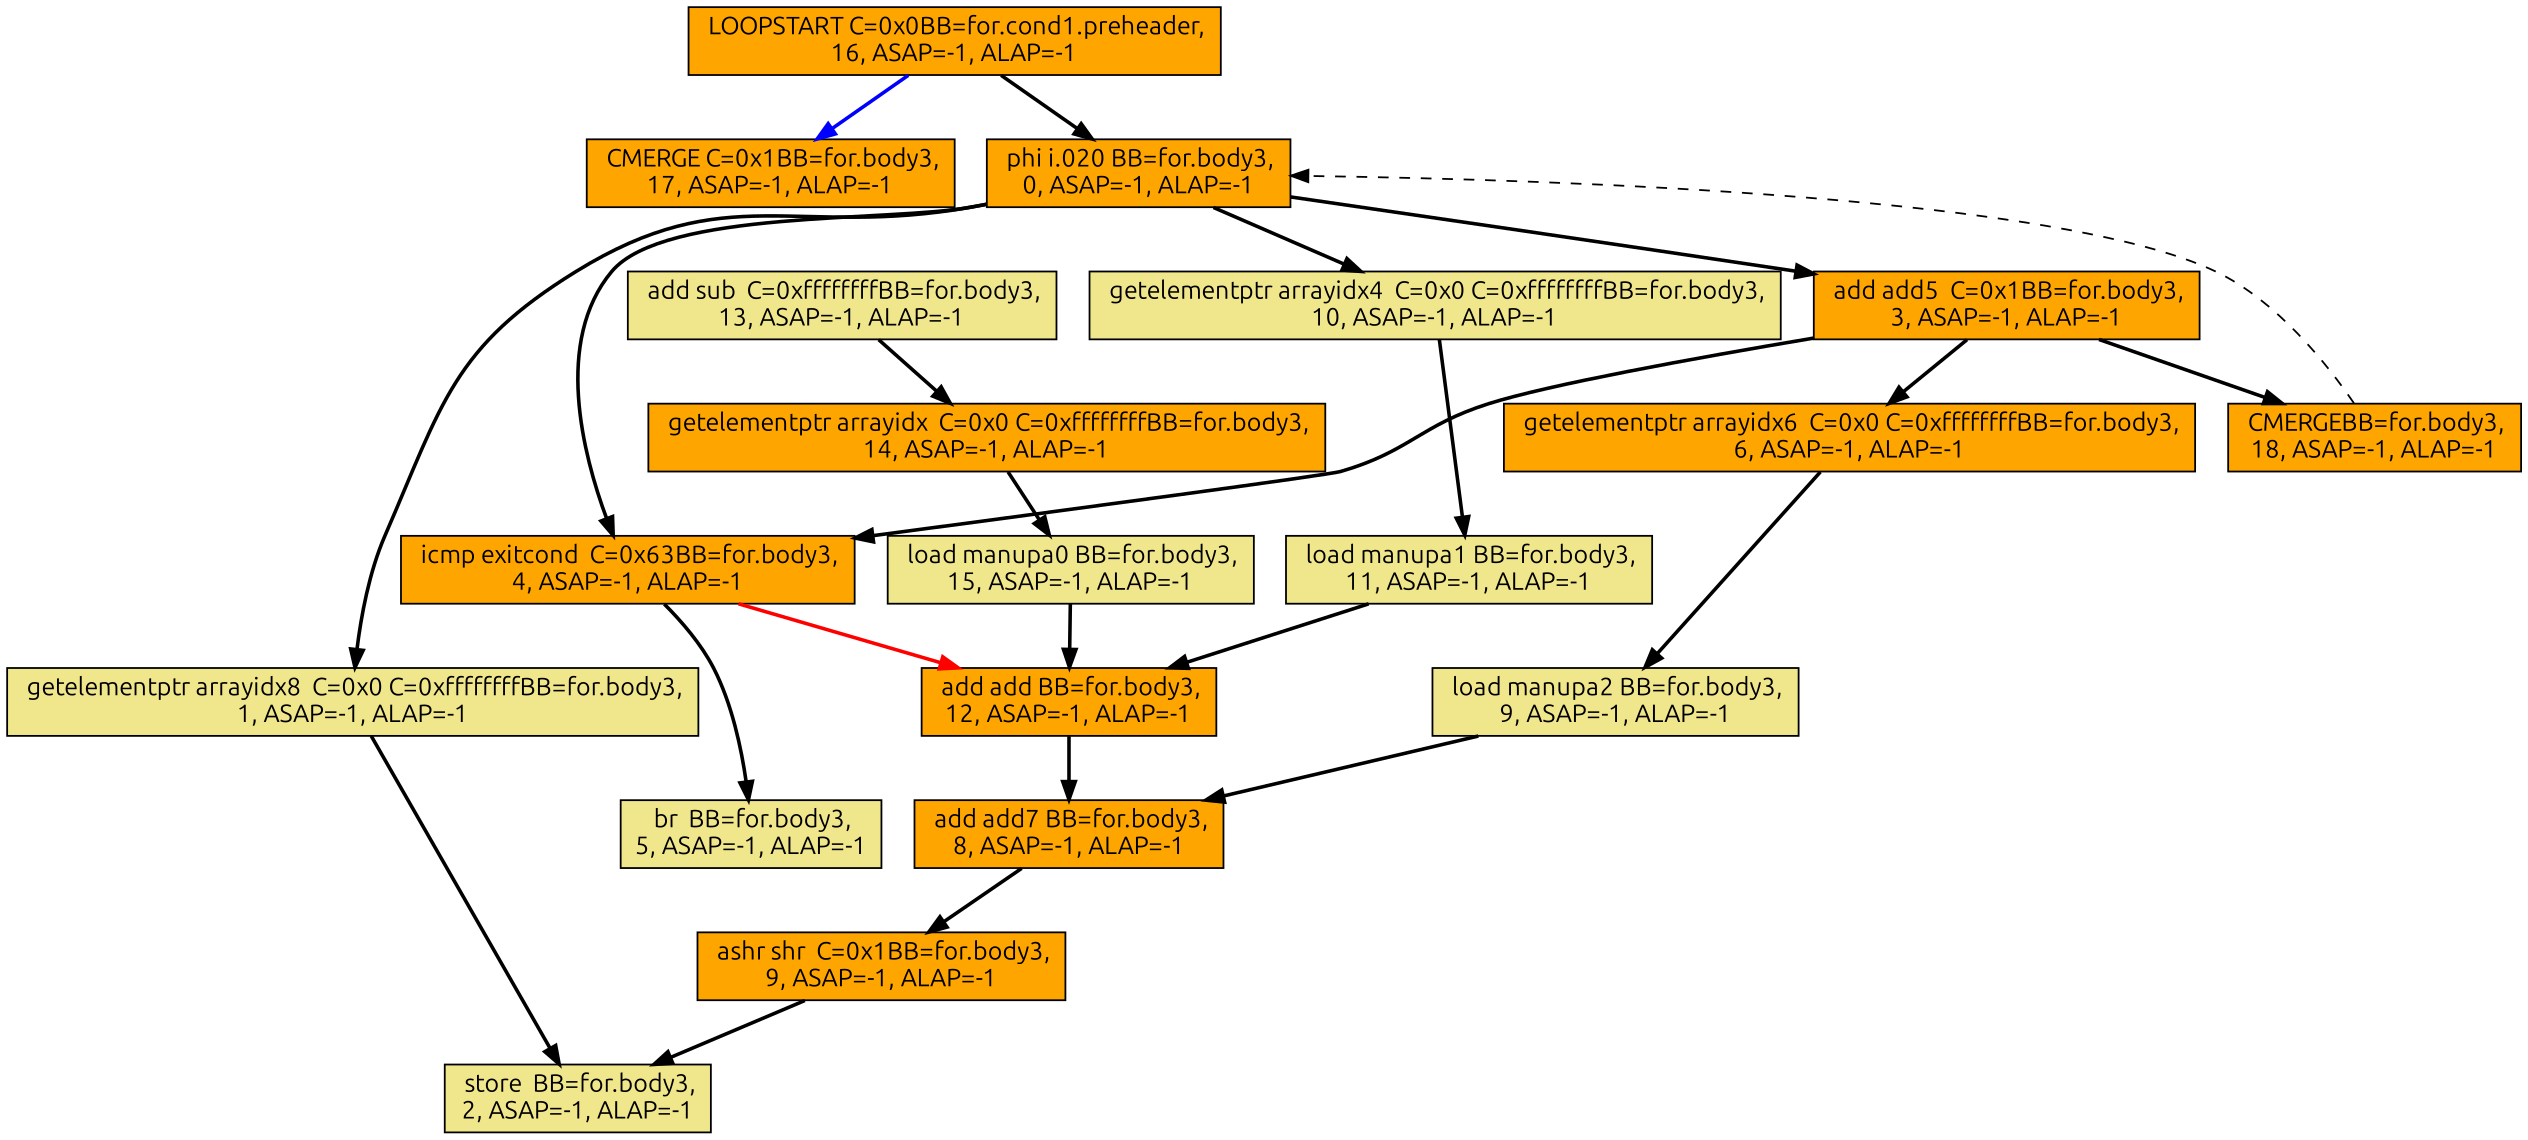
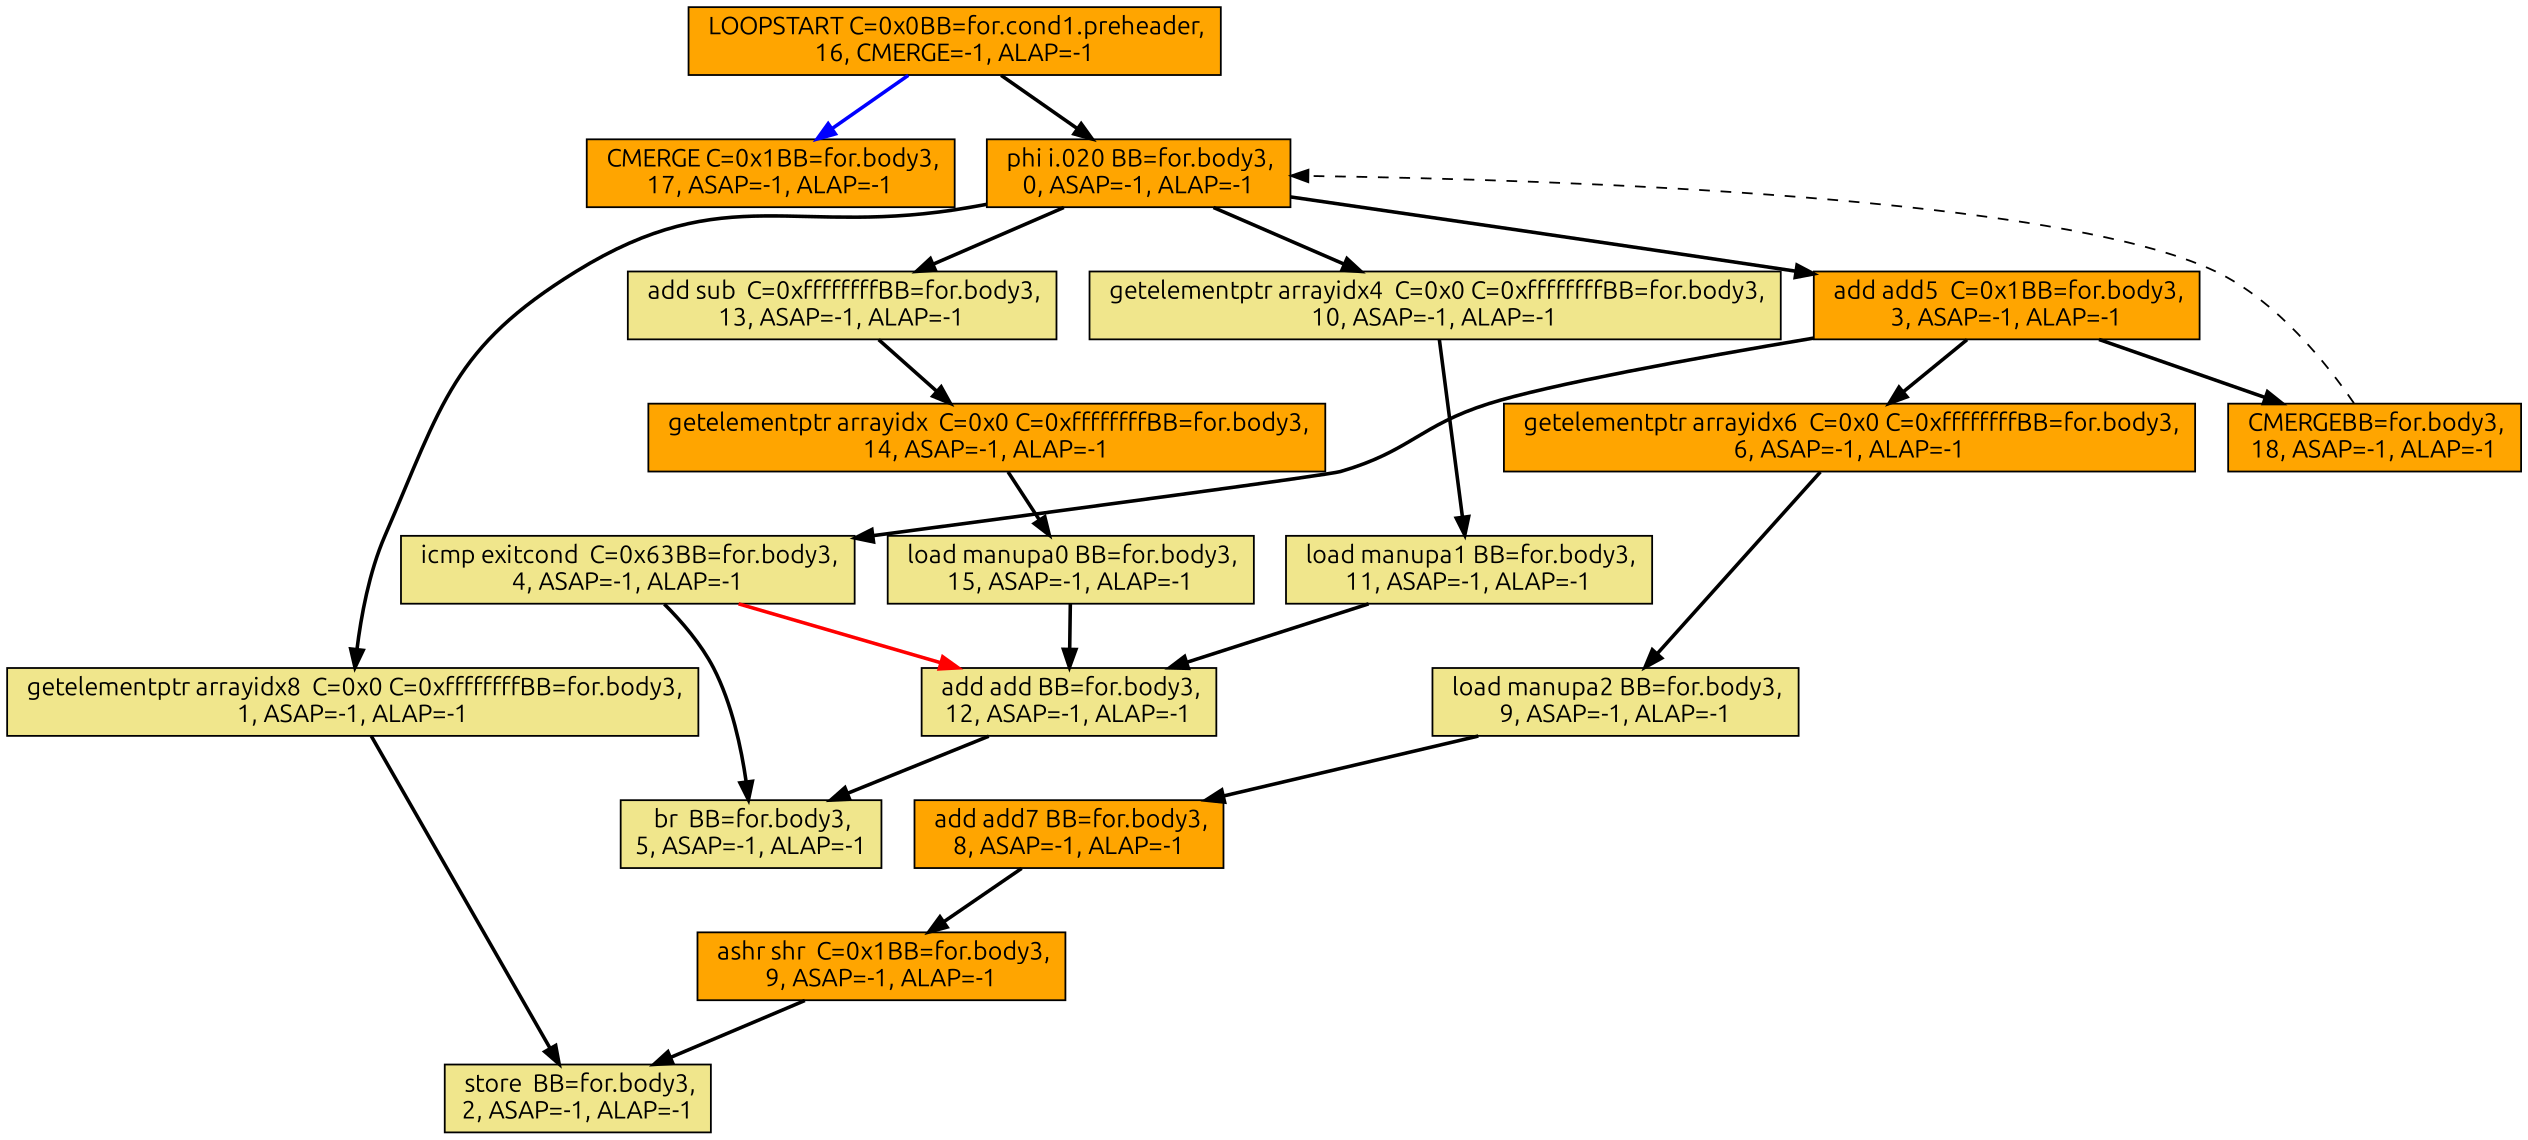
(955, 41) -> (955, 41)
(667, 241) -> (999, 236)
(628, 570) -> (628, 570)
(1069, 702) -> (1069, 702)
(1069, 759) -> (918, 765)
